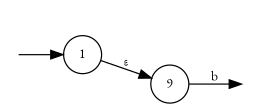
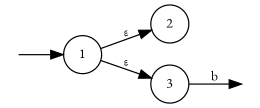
none -> (170, 24)
(170, 84) -> (170, 84)
